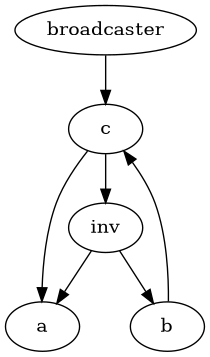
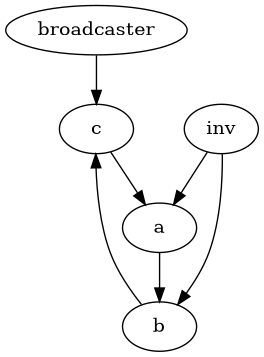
(106, 172) -> none
none -> (160, 270)
